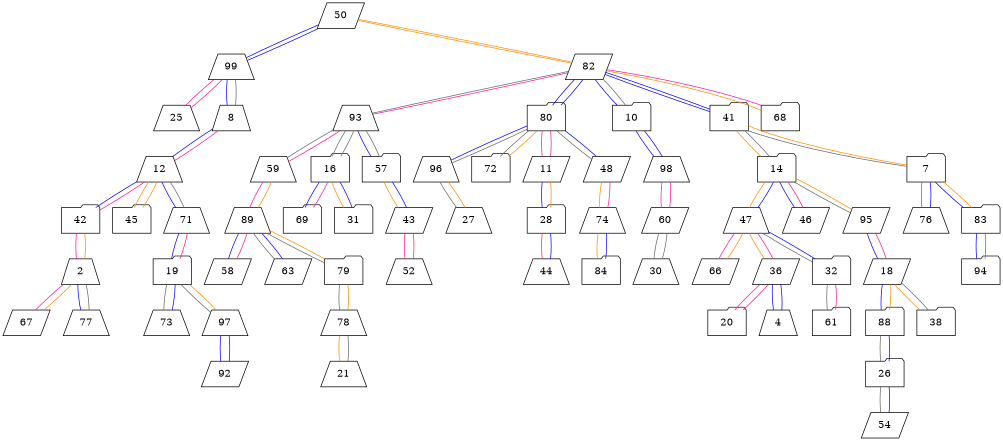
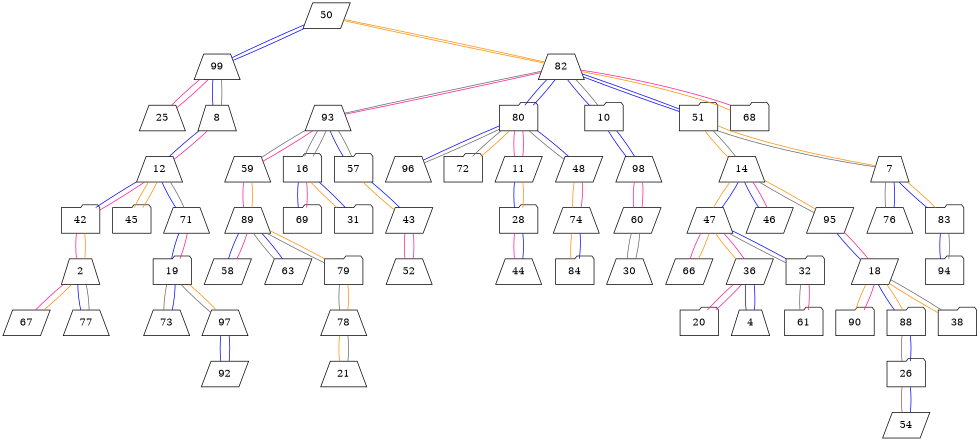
(589, 67) -> (561, 67)
(729, 118) -> (699, 118)
(777, 169) -> (742, 169)
(926, 169) -> (890, 169)
(469, 220) -> none
none -> (855, 323)
